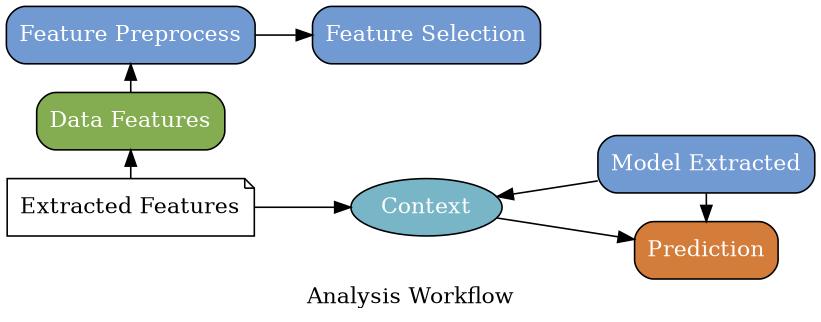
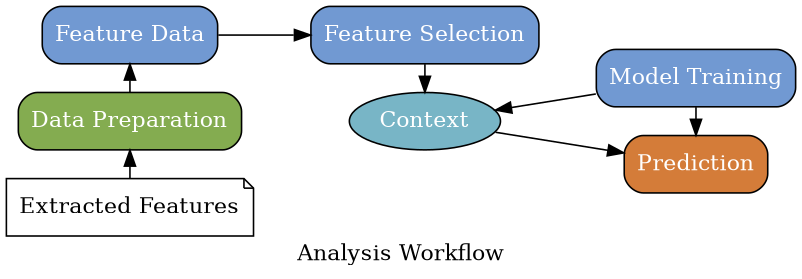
(131, 35) -> (130, 35)
(131, 121) -> (130, 121)
(706, 164) -> (696, 78)
(295, 207) -> (425, 70)
